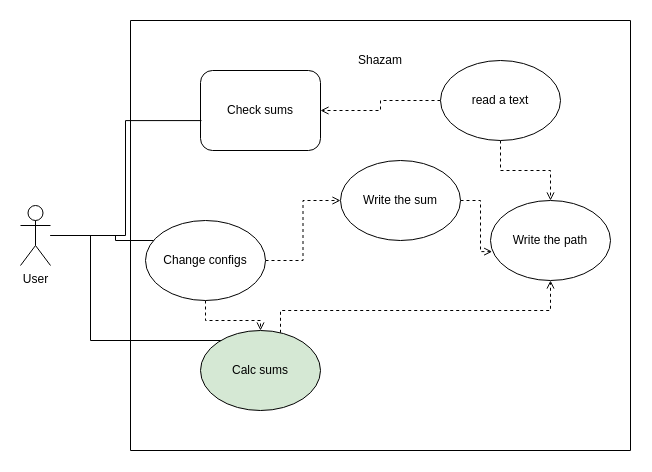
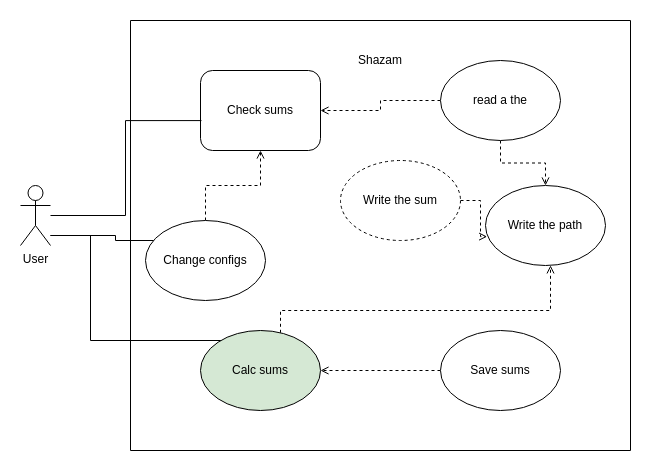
(501, 101) -> (501, 101)
(401, 201) -> (401, 201)
(303, 232) -> (232, 186)
(36, 236) -> (36, 216)
(551, 241) -> (546, 226)
(227, 321) -> none
none -> (382, 371)
none -> (501, 371)
